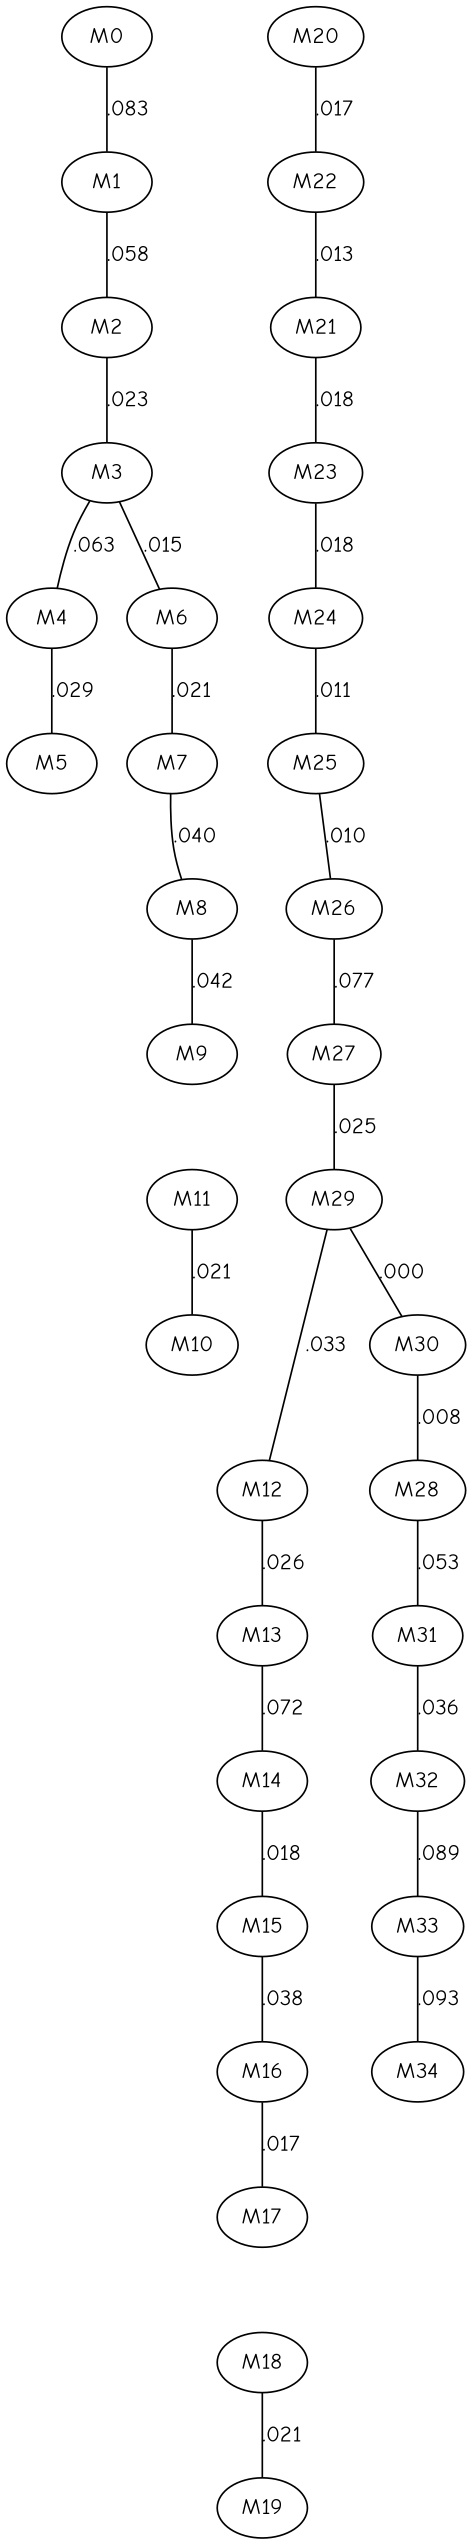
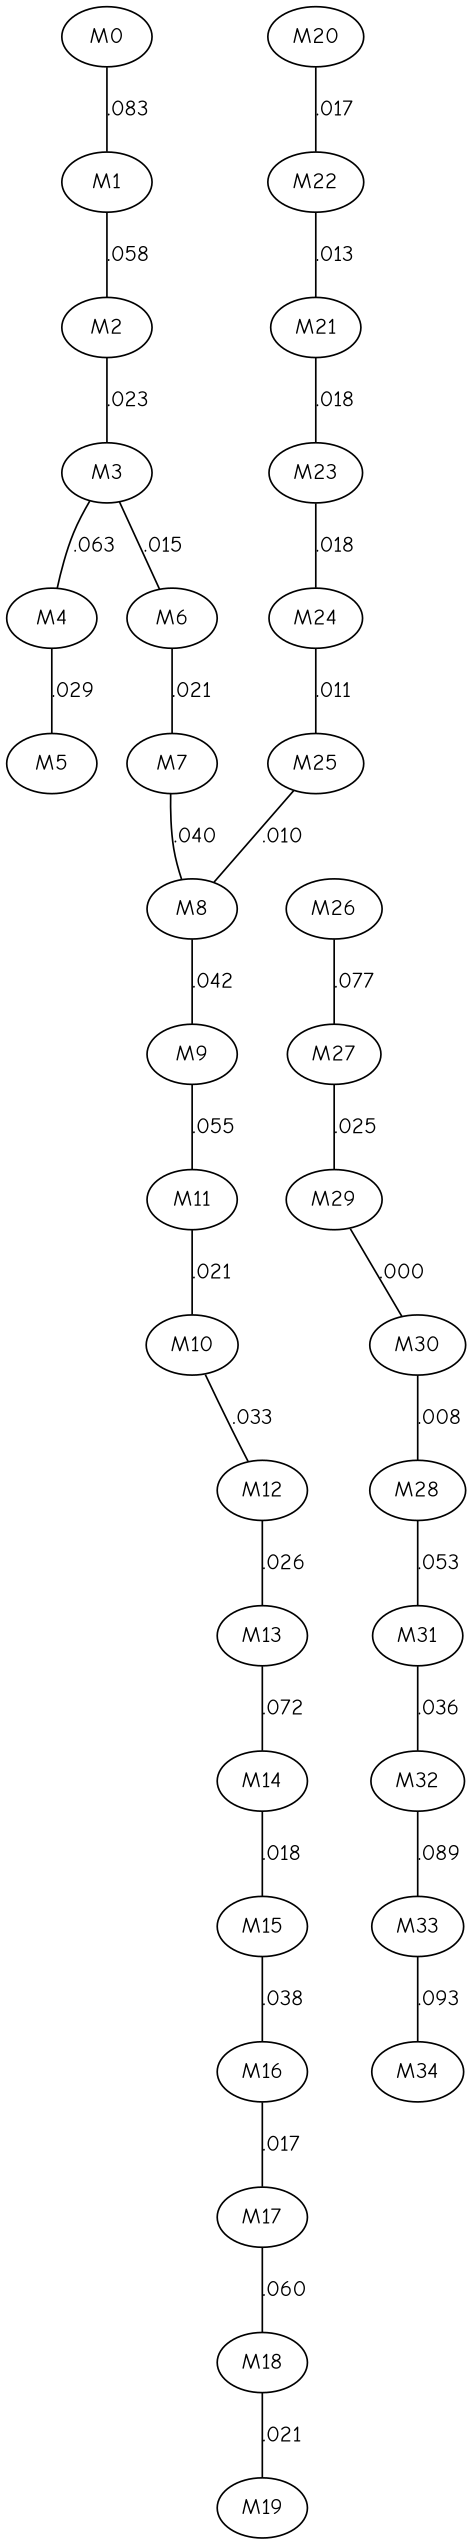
(325, 836) -> (254, 836)
none -> (192, 1127)
(298, 1345) -> (226, 1418)
none -> (262, 2290)
